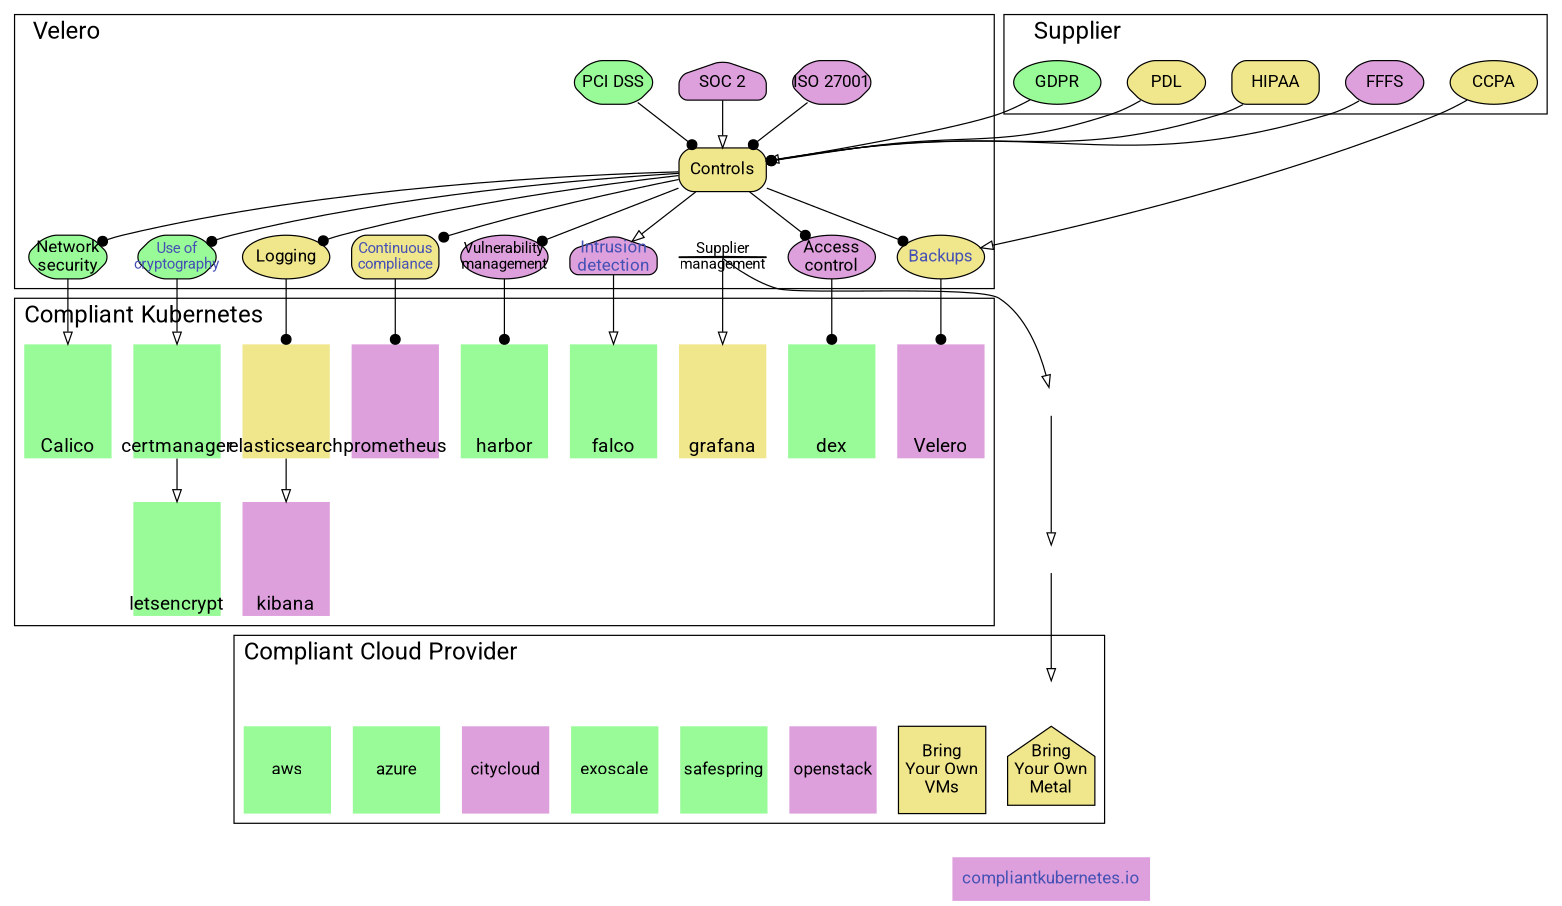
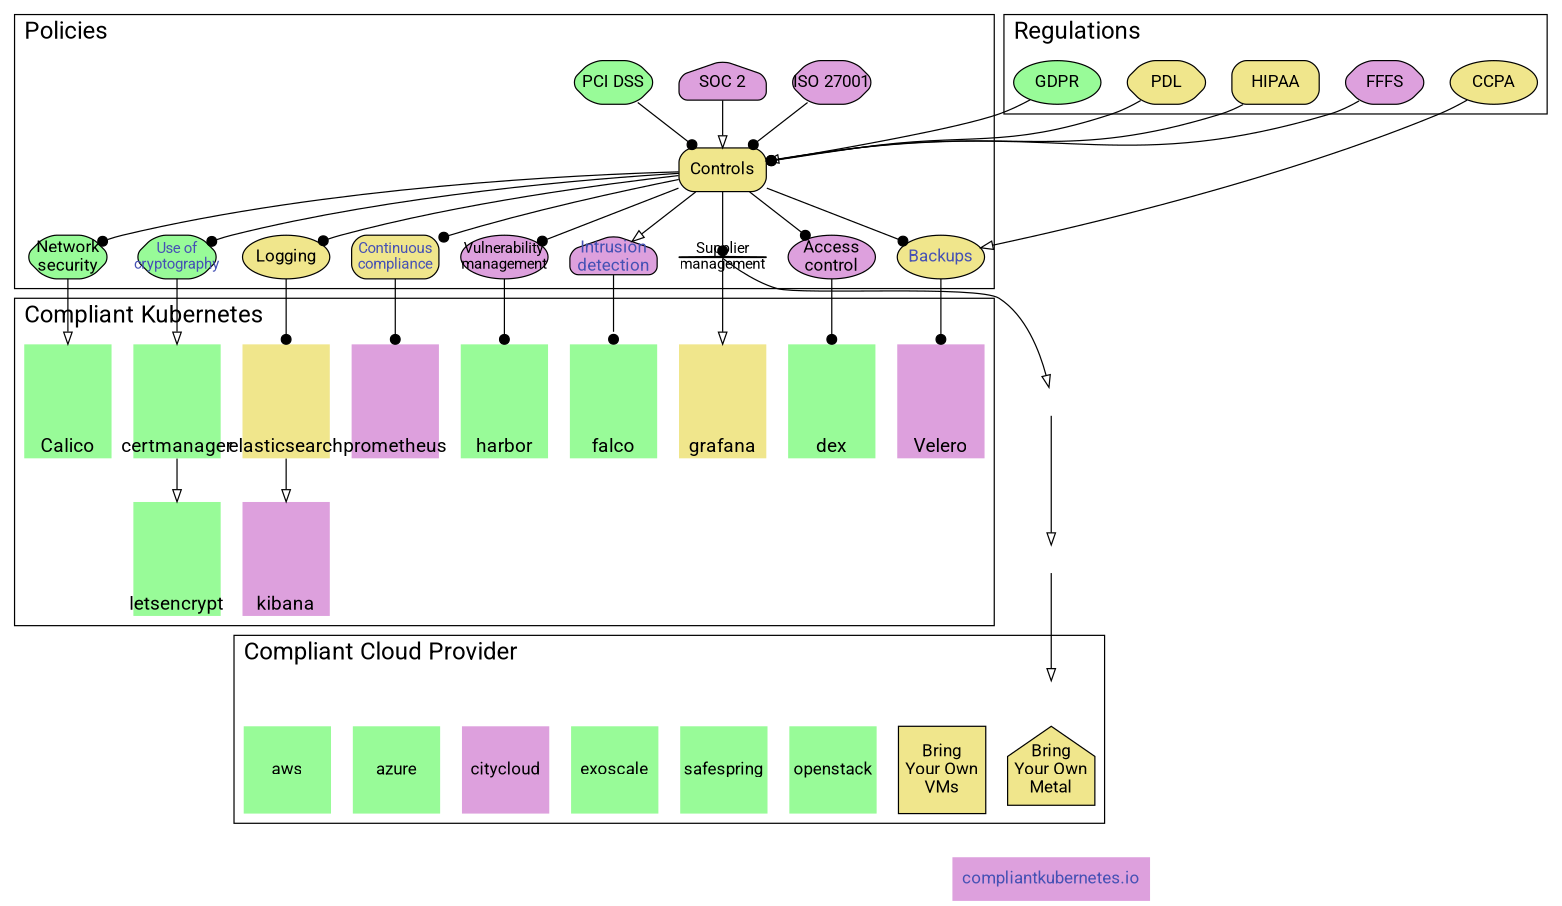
(67, 33) -> (67, 33)
(1078, 33) -> (1078, 33)
none -> (723, 219)
(614, 306) -> (614, 306)
(833, 770) -> (833, 770)
